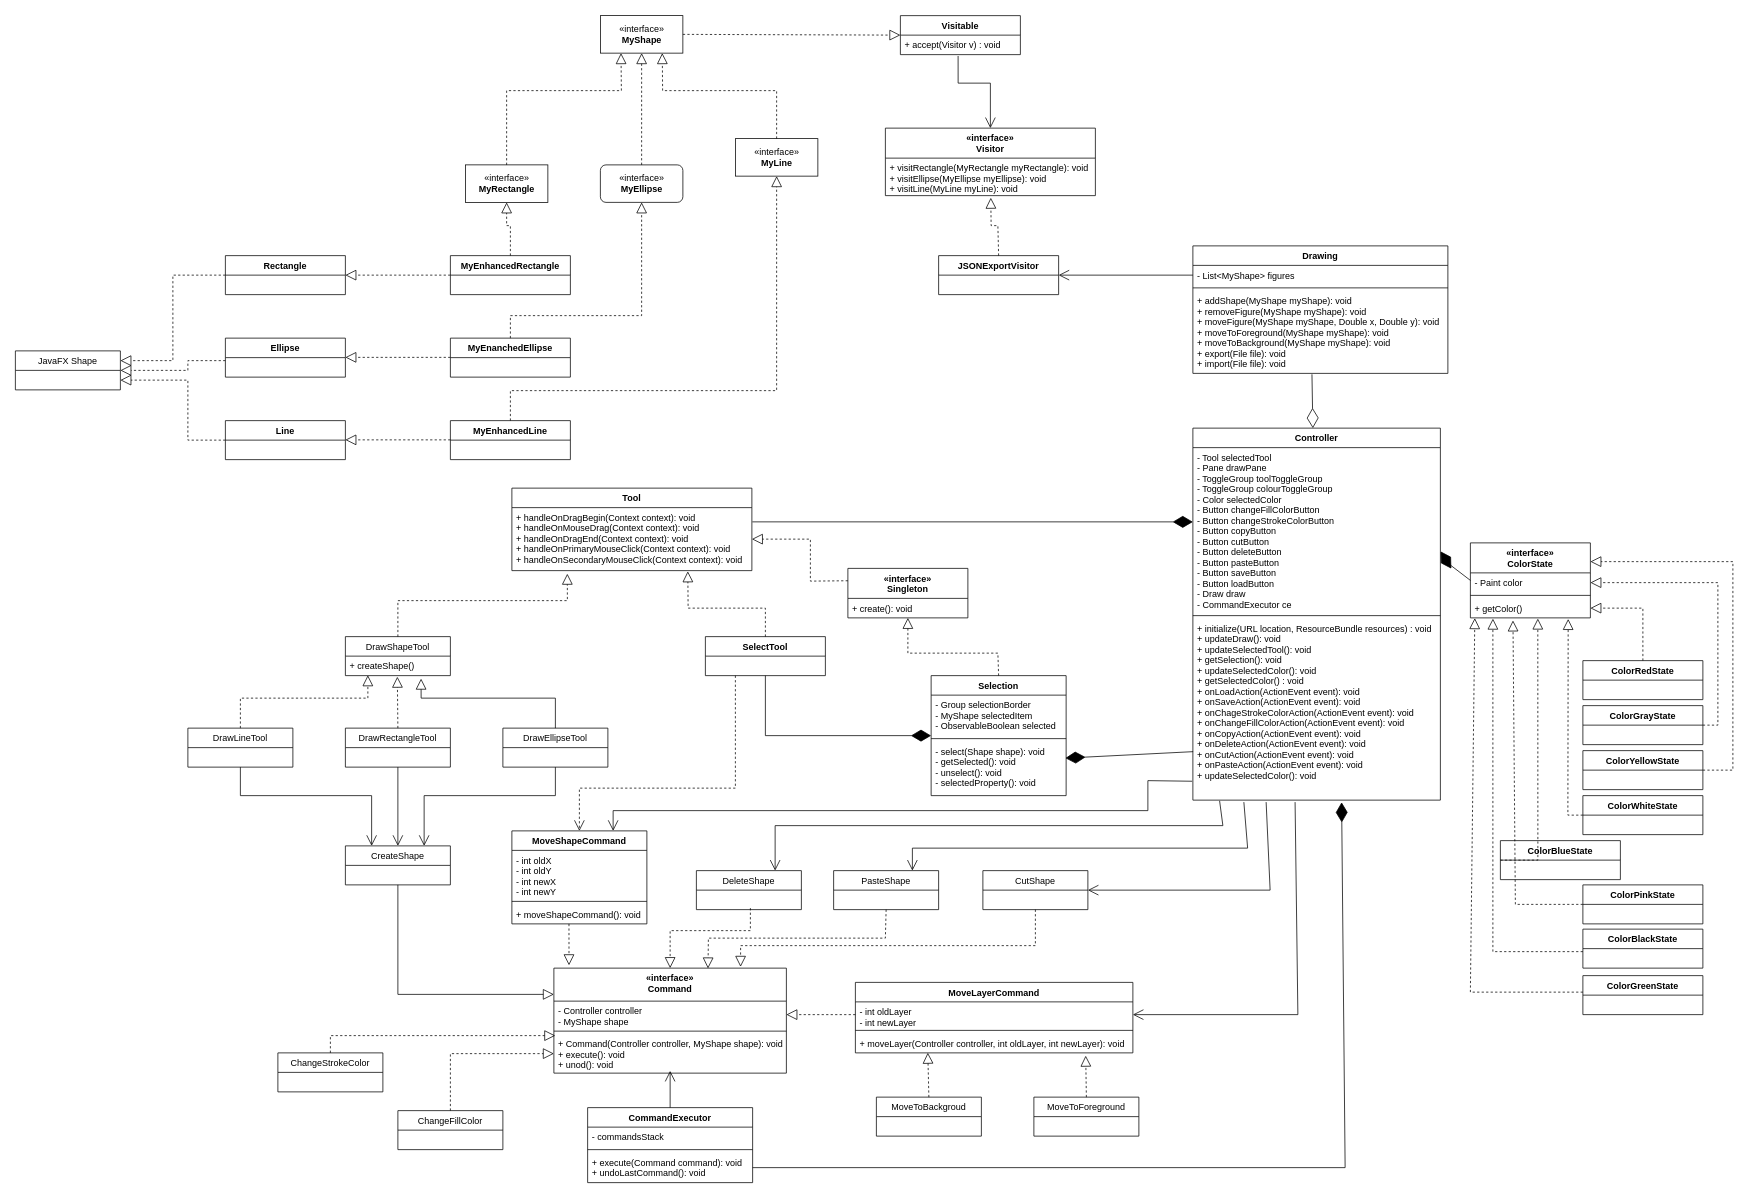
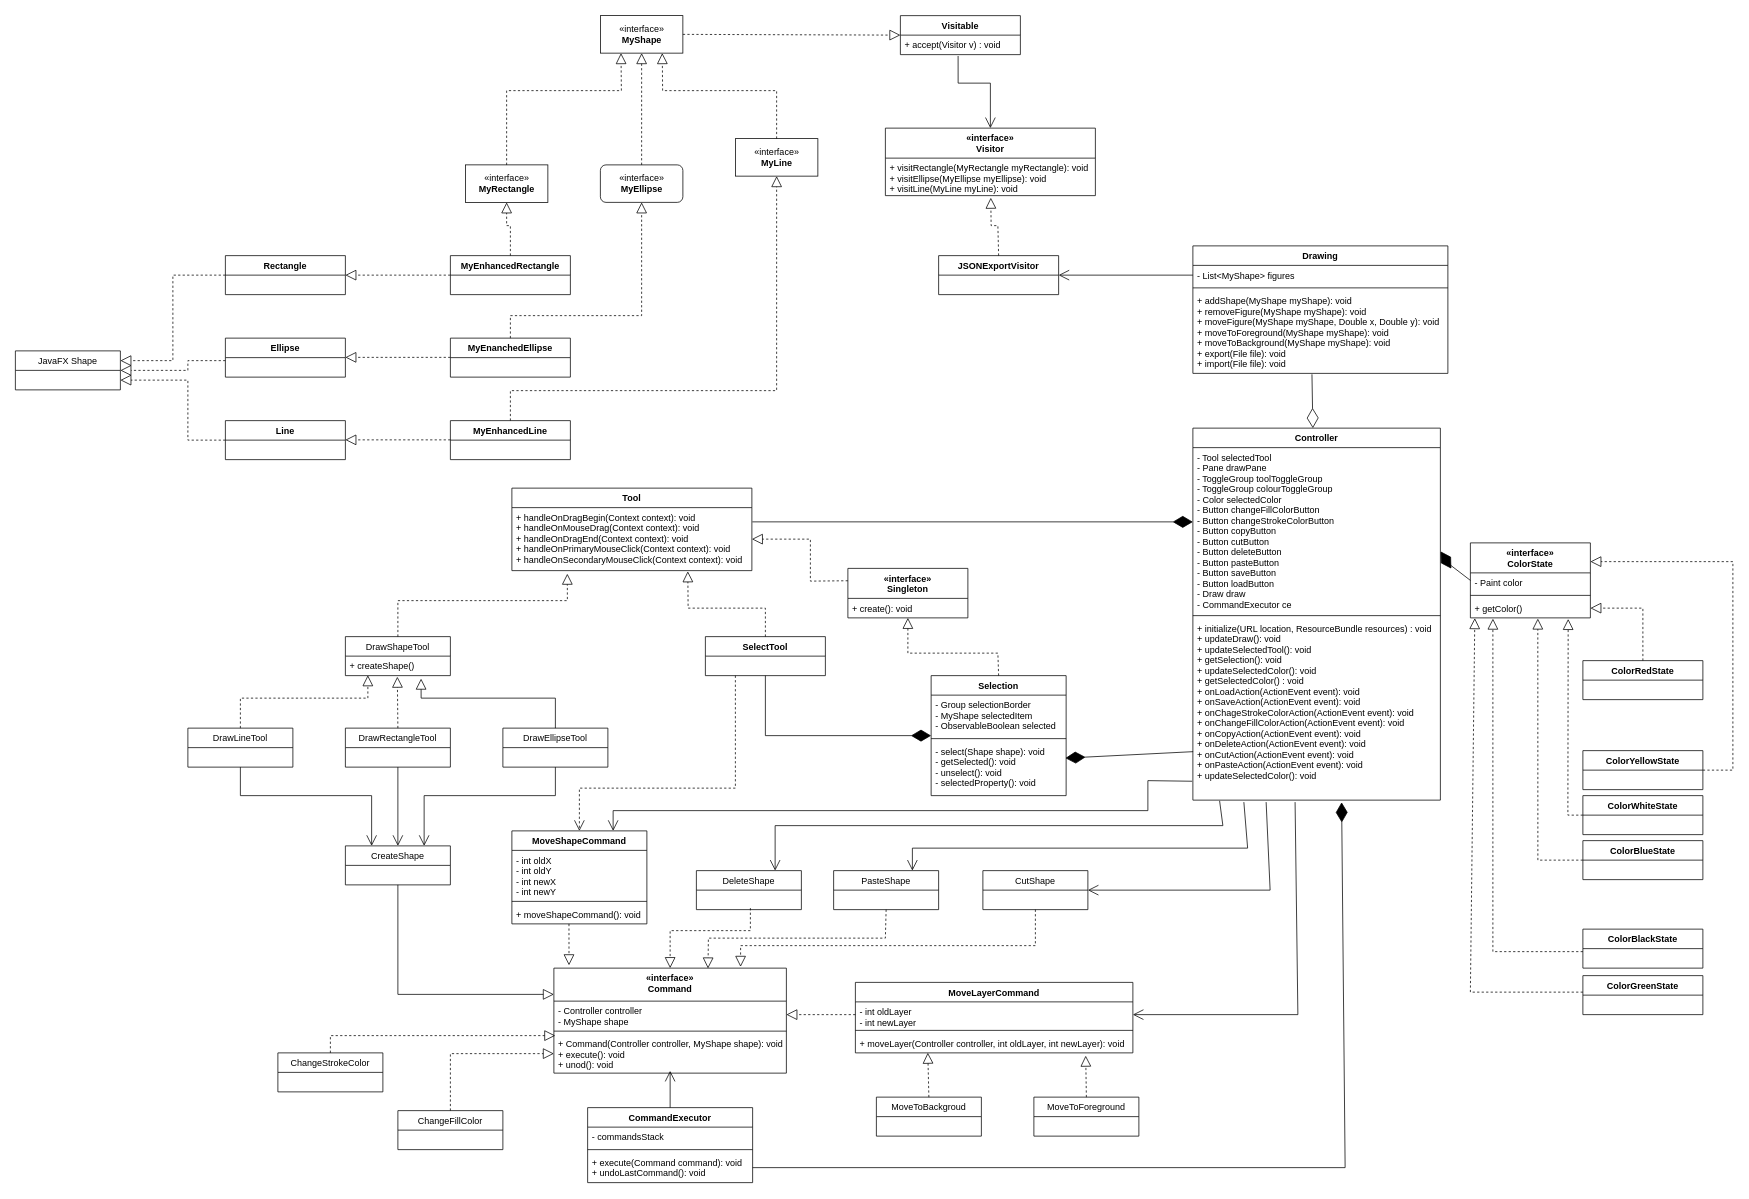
(1718, 602) -> none
(1643, 725) -> none
(1515, 857) -> none
(1560, 860) -> (1643, 860)
(1643, 904) -> none
